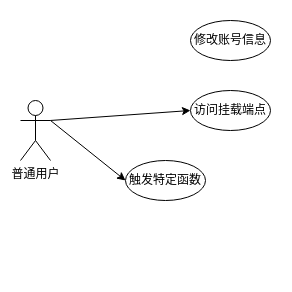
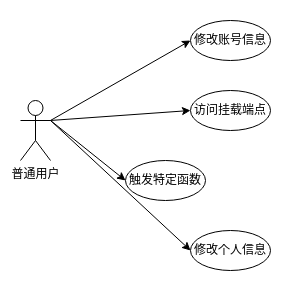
none -> (119, 81)
none -> (126, 190)
none -> (231, 251)
